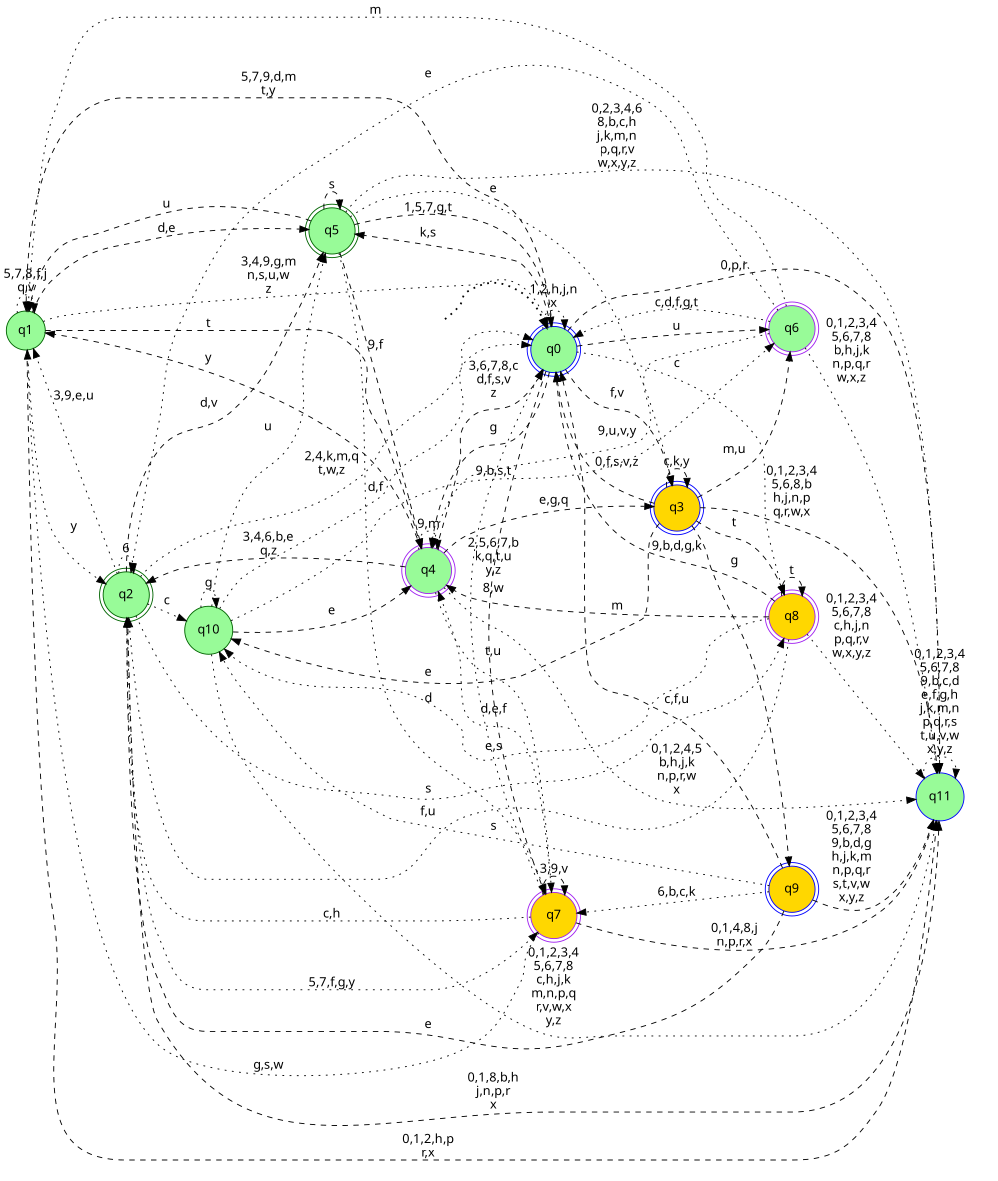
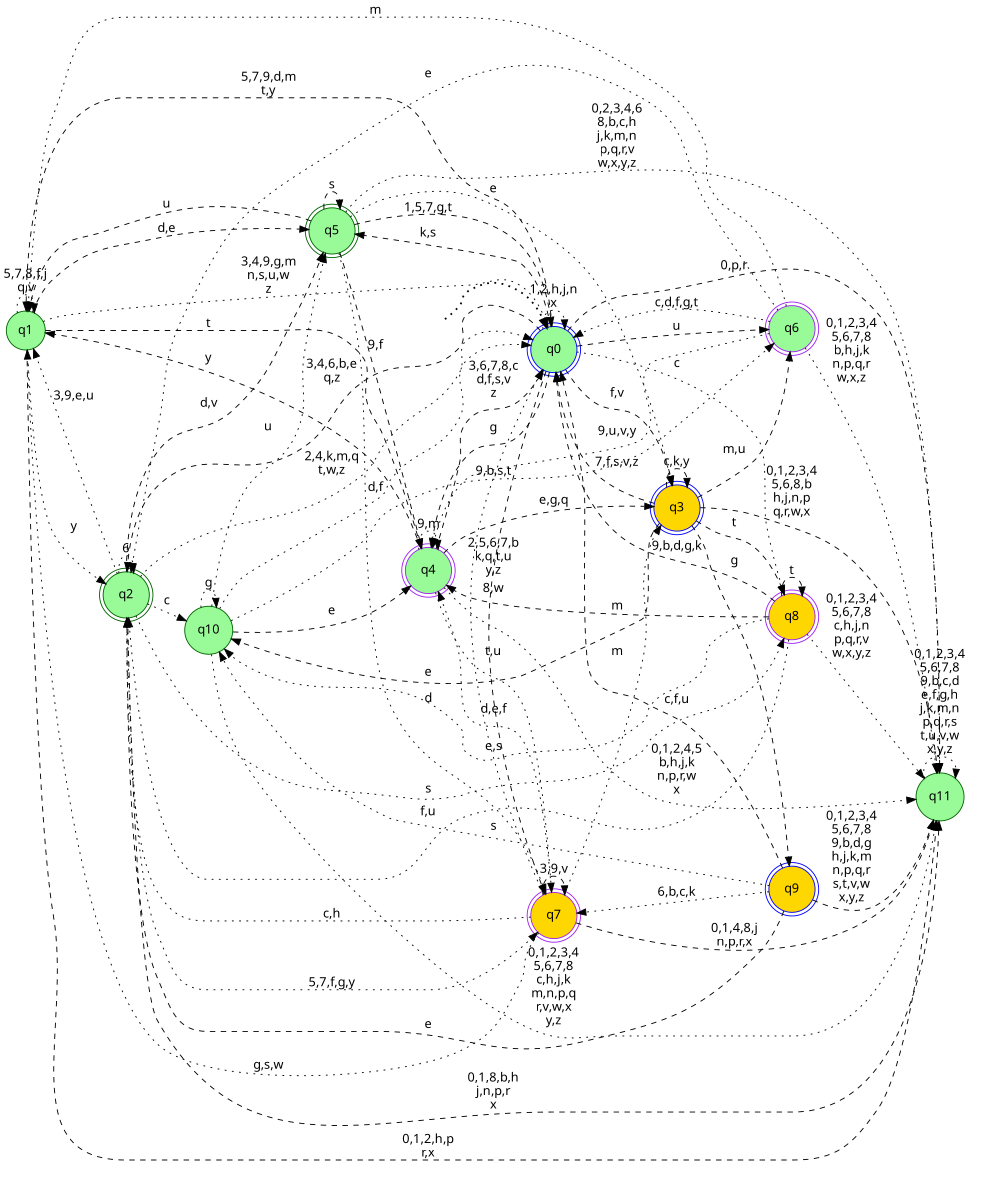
(617, 462) -> (617, 462)
(285, 558) -> (329, 421)
none -> (628, 718)
(940, 797) -> (940, 797)
